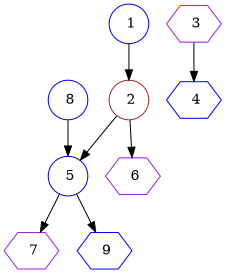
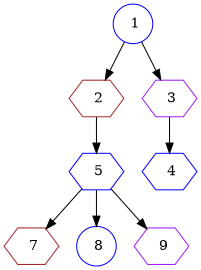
none -> (149, 56)
(129, 100) -> (96, 98)
(68, 133) -> (96, 203)
(68, 176) -> (96, 172)
(133, 176) -> none
(31, 251) -> (31, 246)
(105, 251) -> (161, 246)
